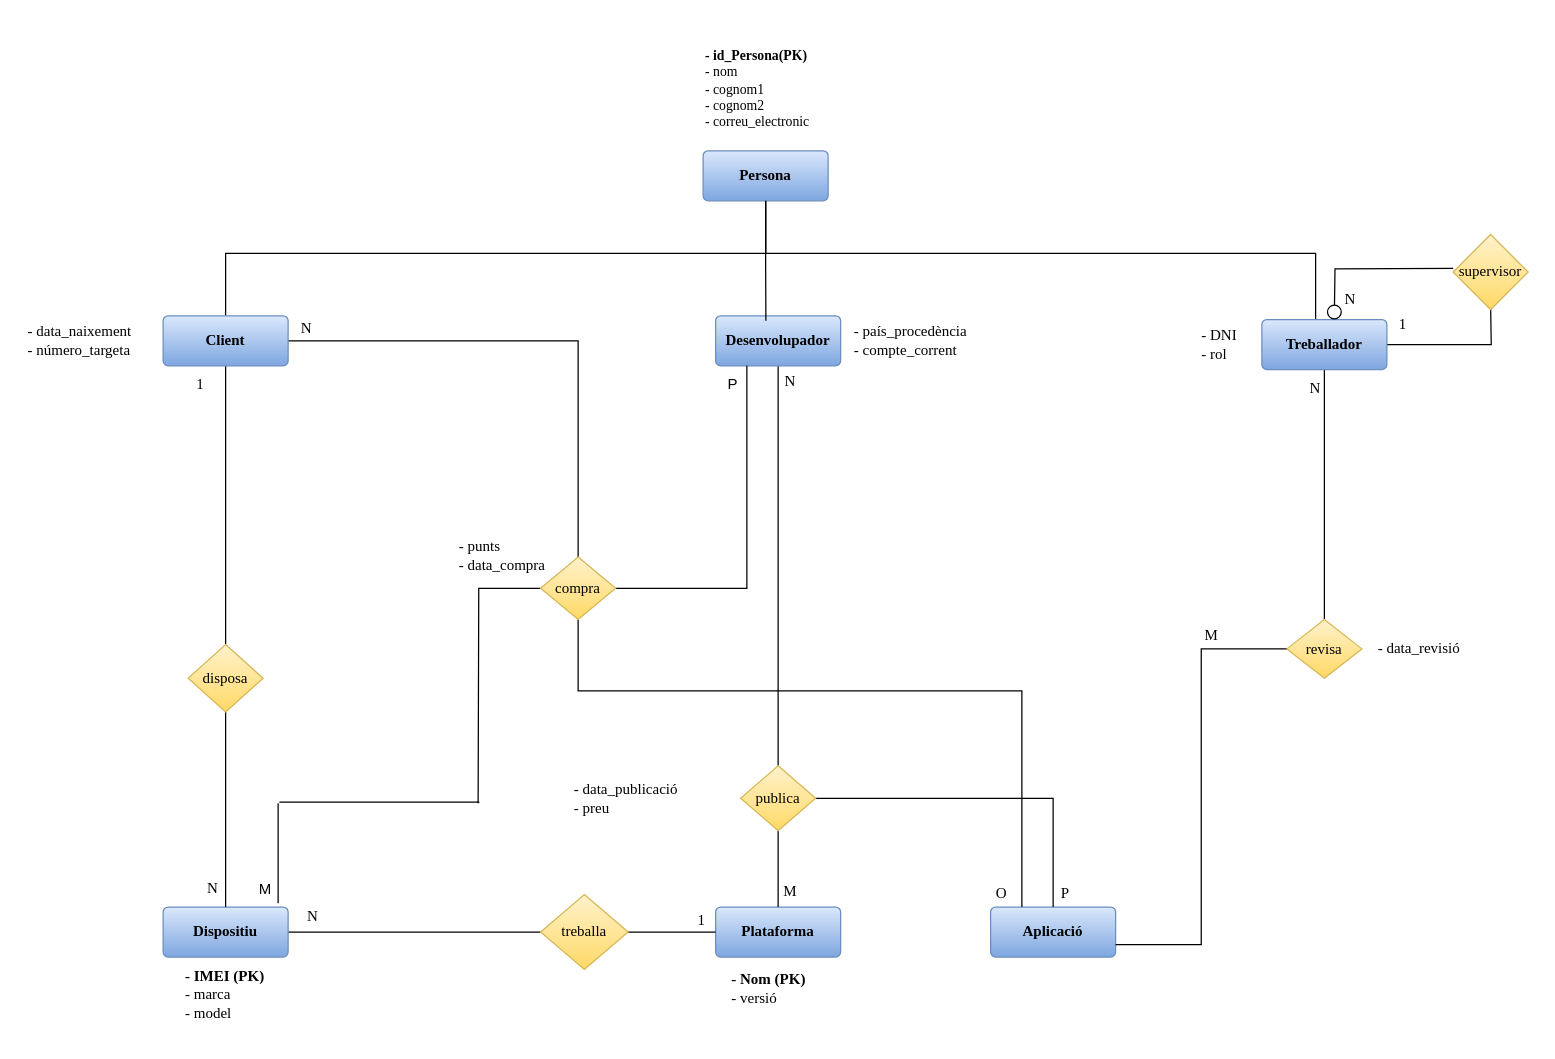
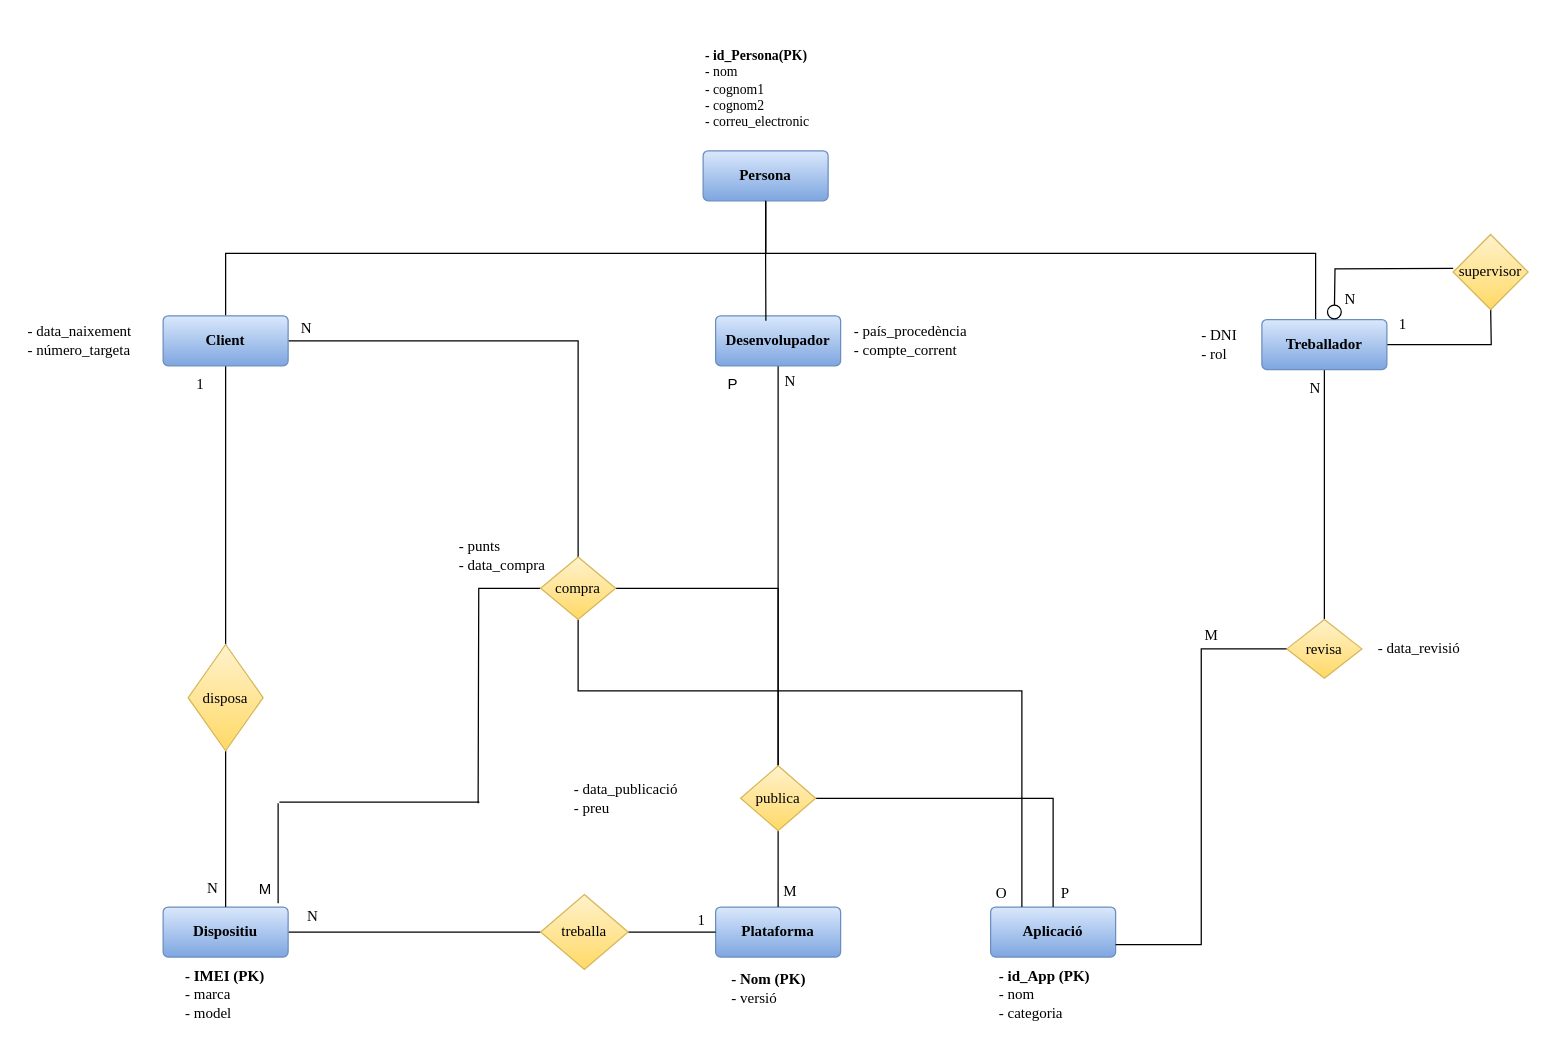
(747, 479) -> (760, 588)
(226, 678) -> (226, 698)
none -> (1066, 994)
